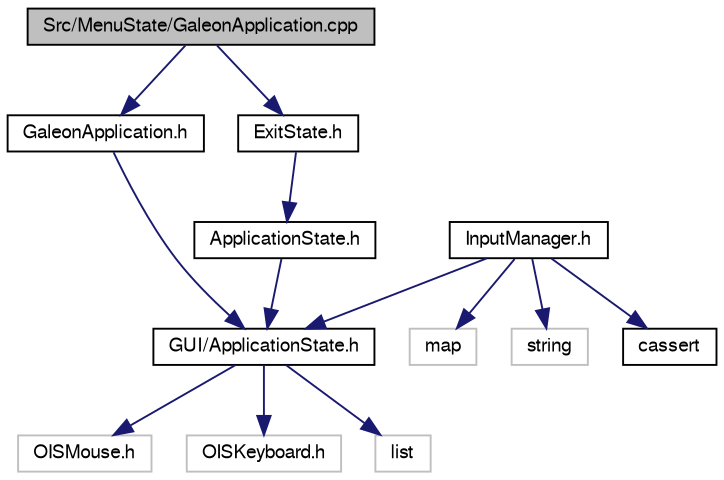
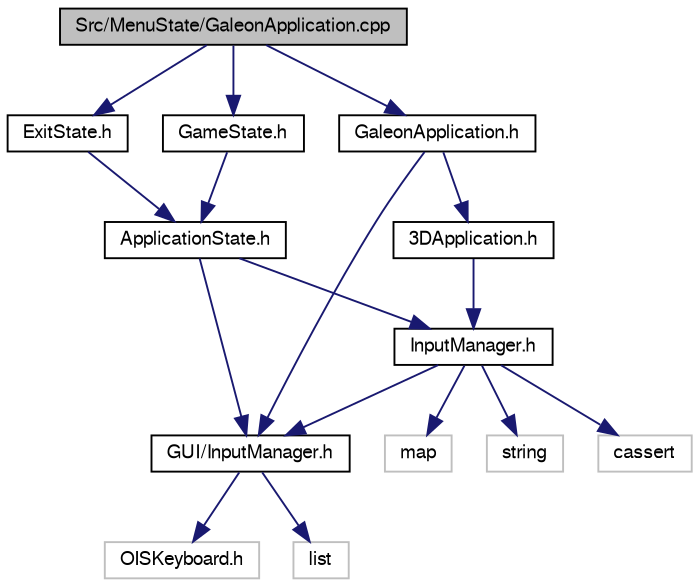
none -> (233, 133)
none -> (474, 240)
none -> (321, 289)
(264, 347) -> (251, 454)
(670, 347) -> (645, 454)
(85, 454) -> none
